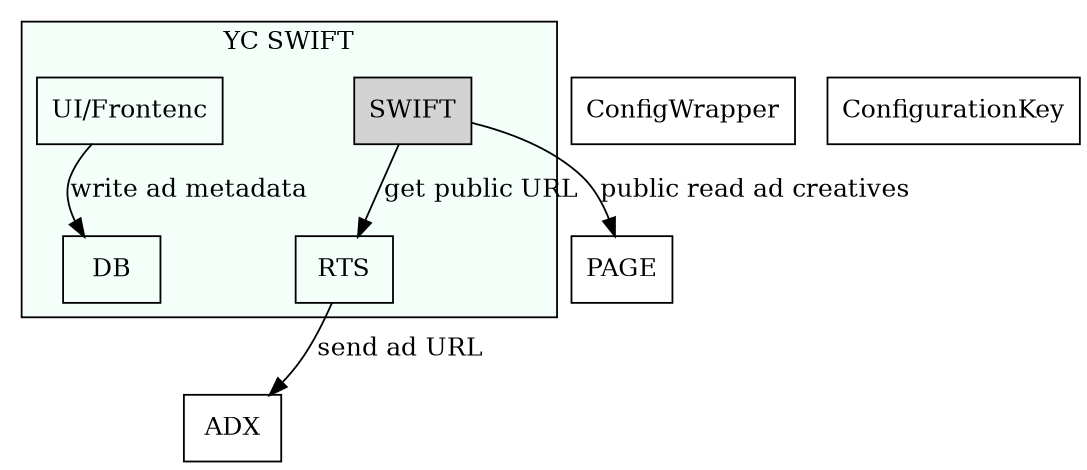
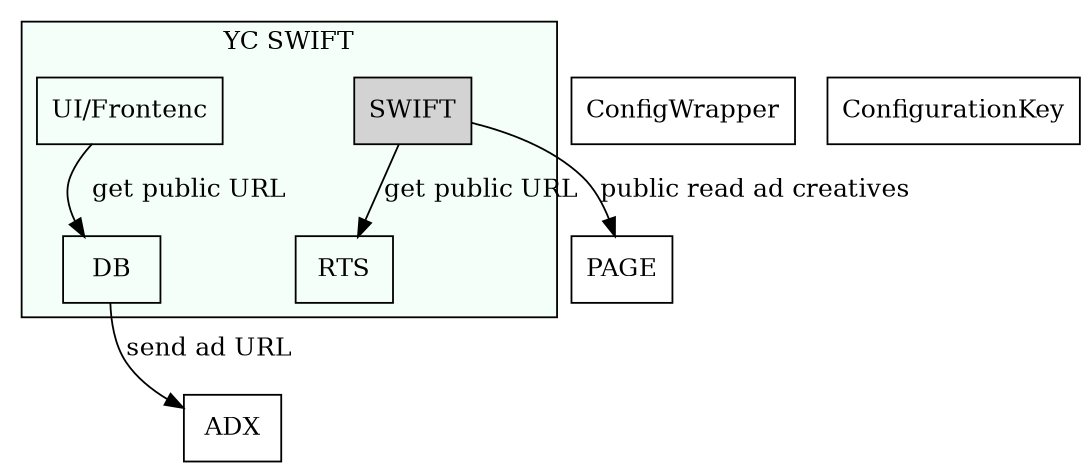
(189, 190) -> (189, 190)
(311, 344) -> (124, 359)
